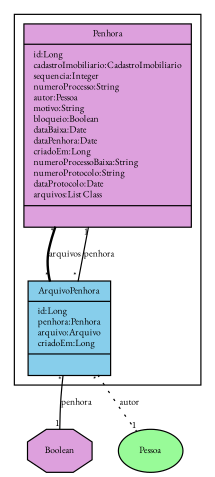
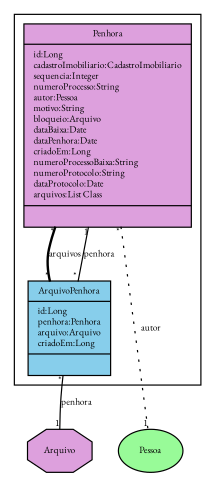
(66, 119) -> (68, 119)
(117, 403) -> (134, 328)
(60, 451) -> (60, 451)
